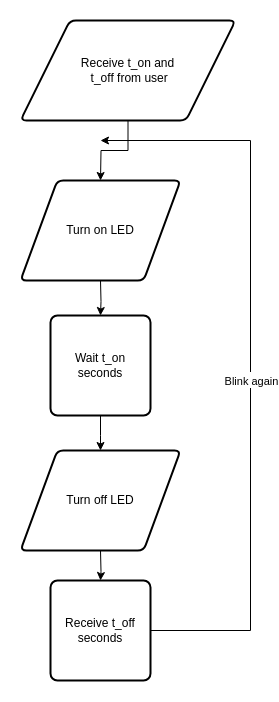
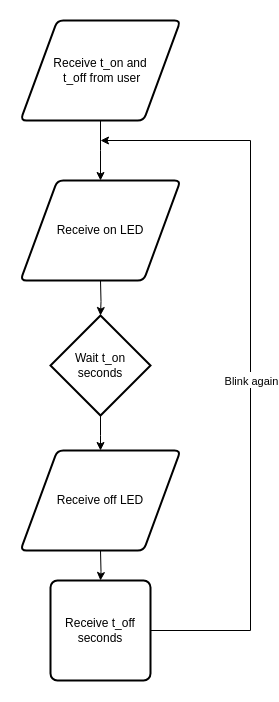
(128, 71) -> (101, 71)
(101, 231) -> (101, 231)
(101, 366) -> (101, 366)
(101, 501) -> (101, 501)
